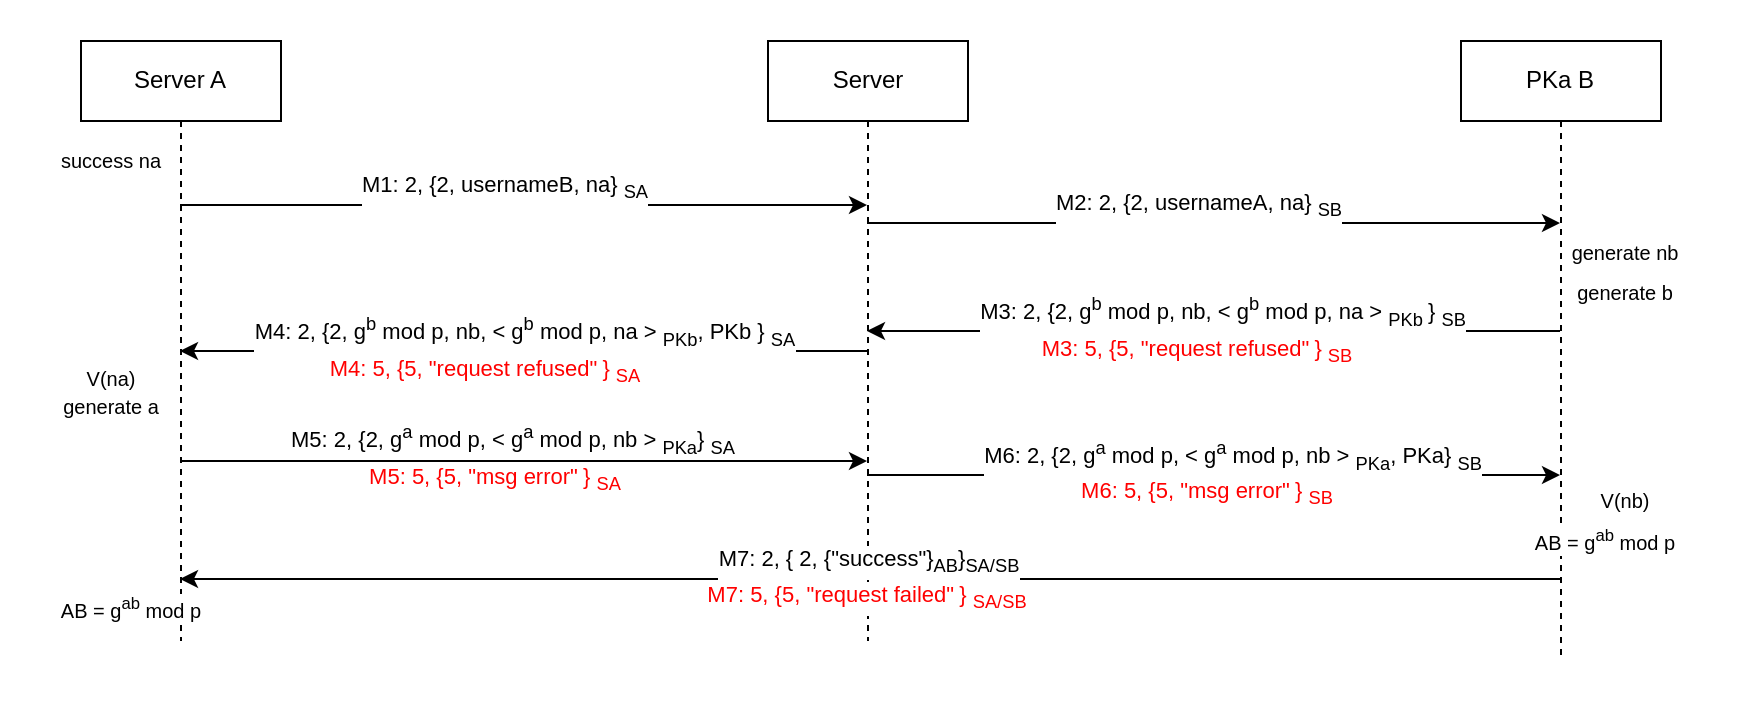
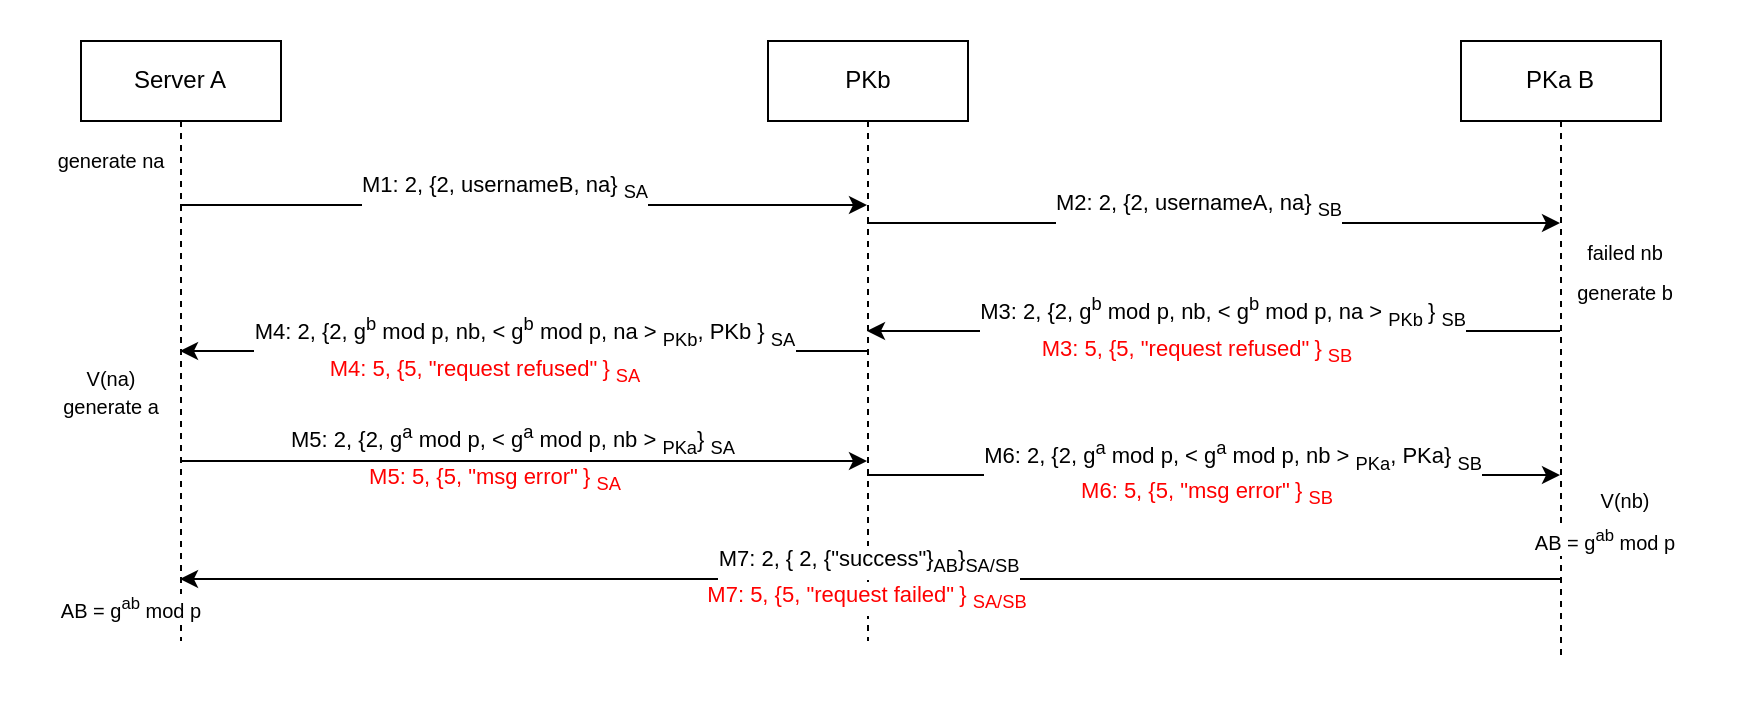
(869, 81) -> (869, 81)
(112, 161) -> (112, 161)
(1626, 253) -> (1626, 253)
